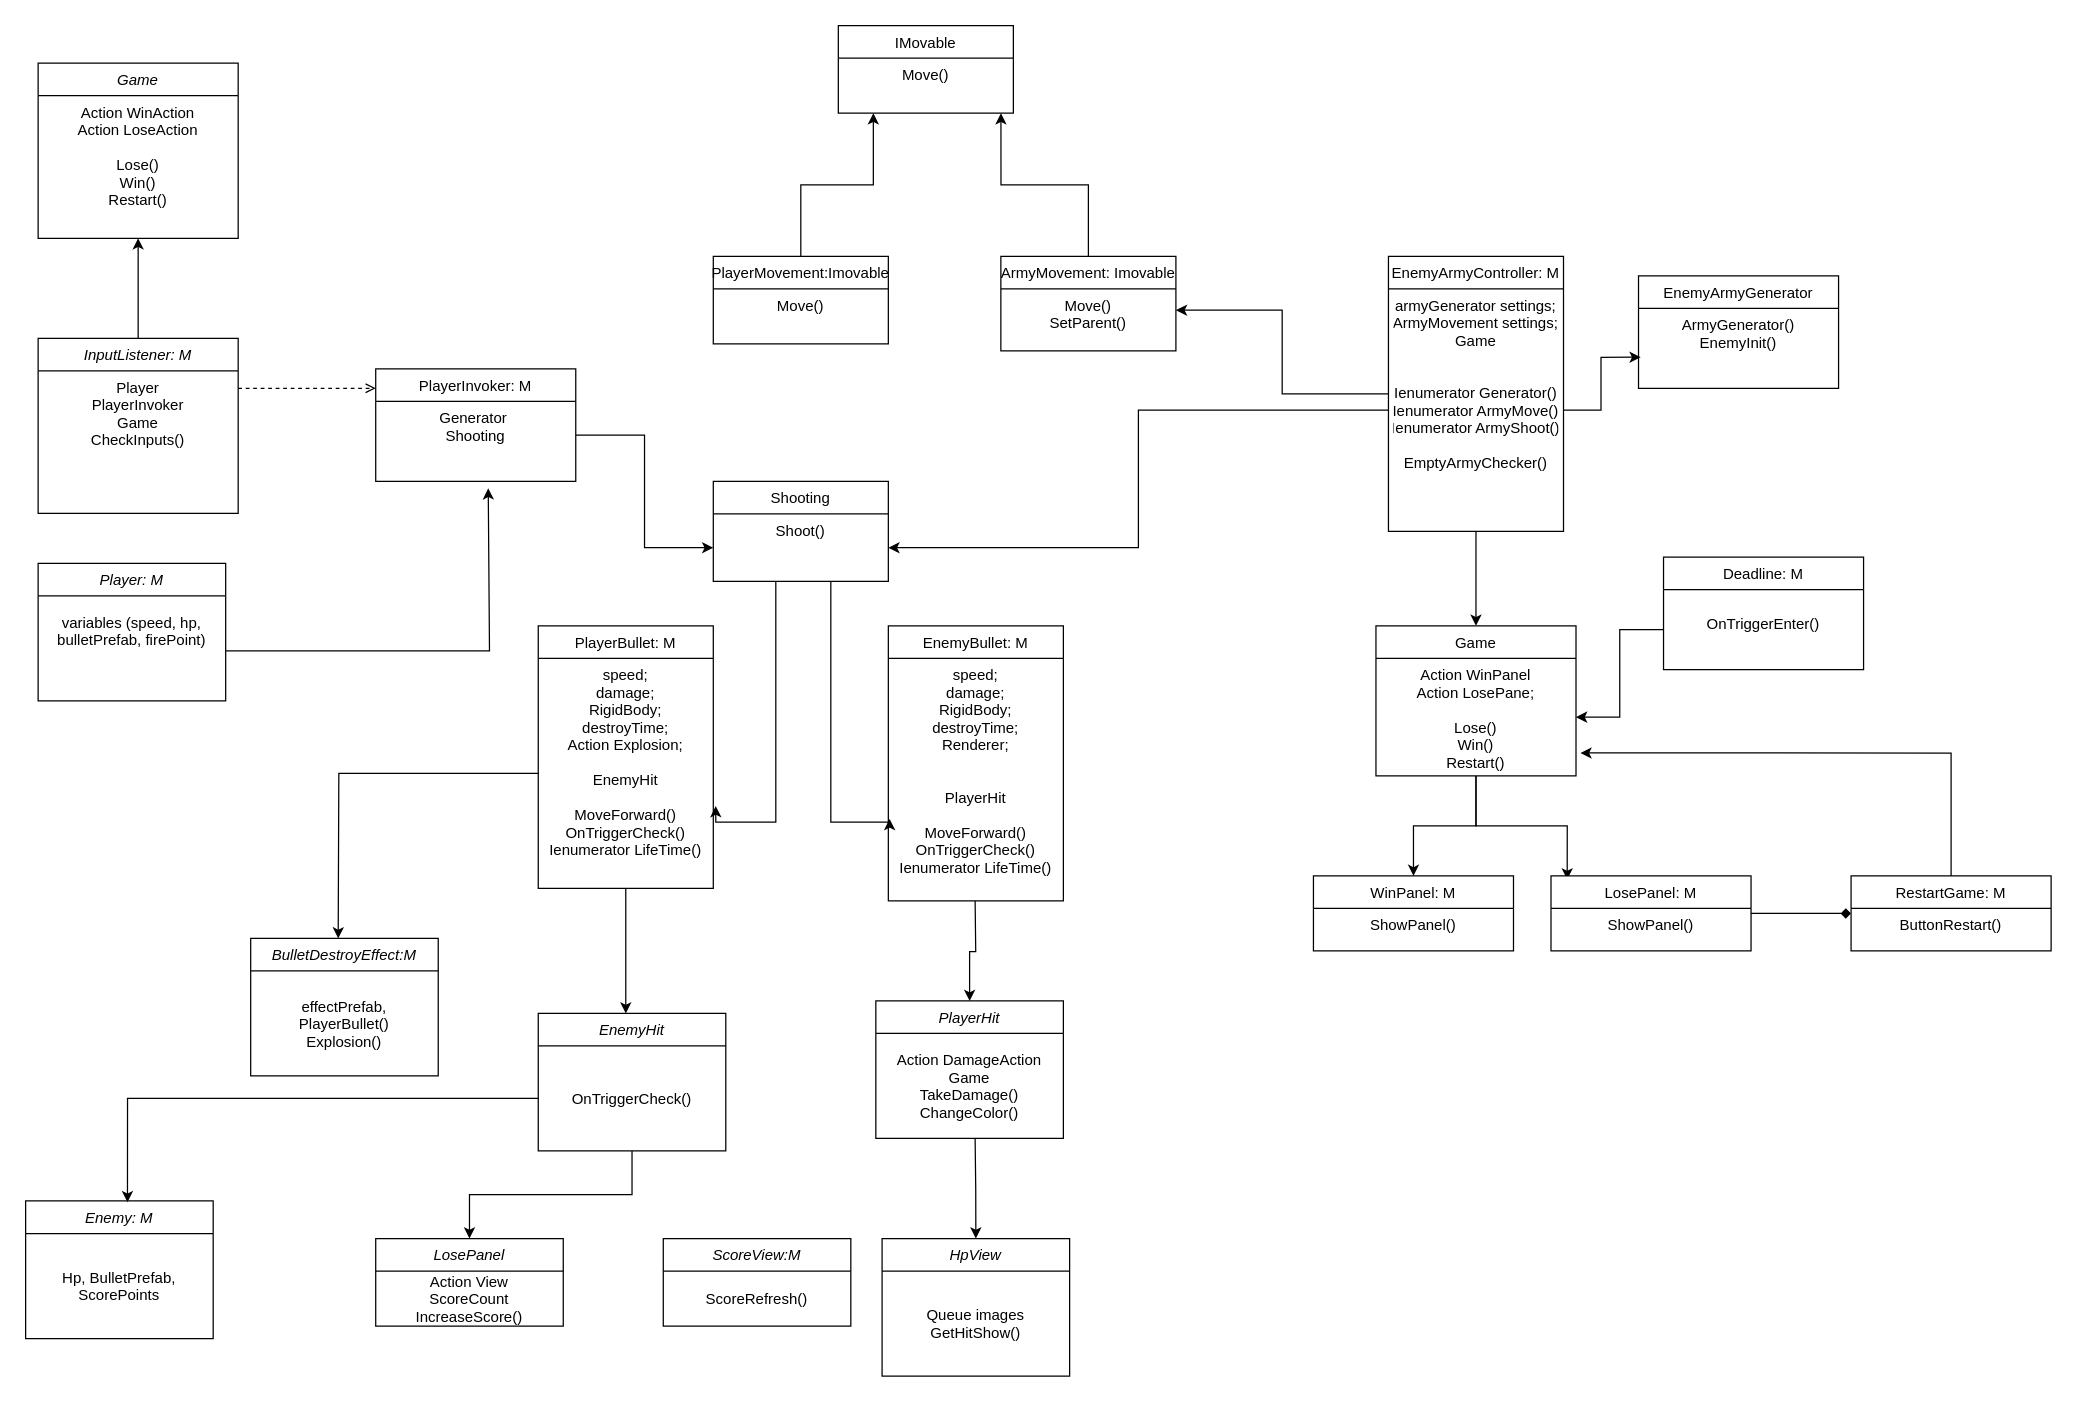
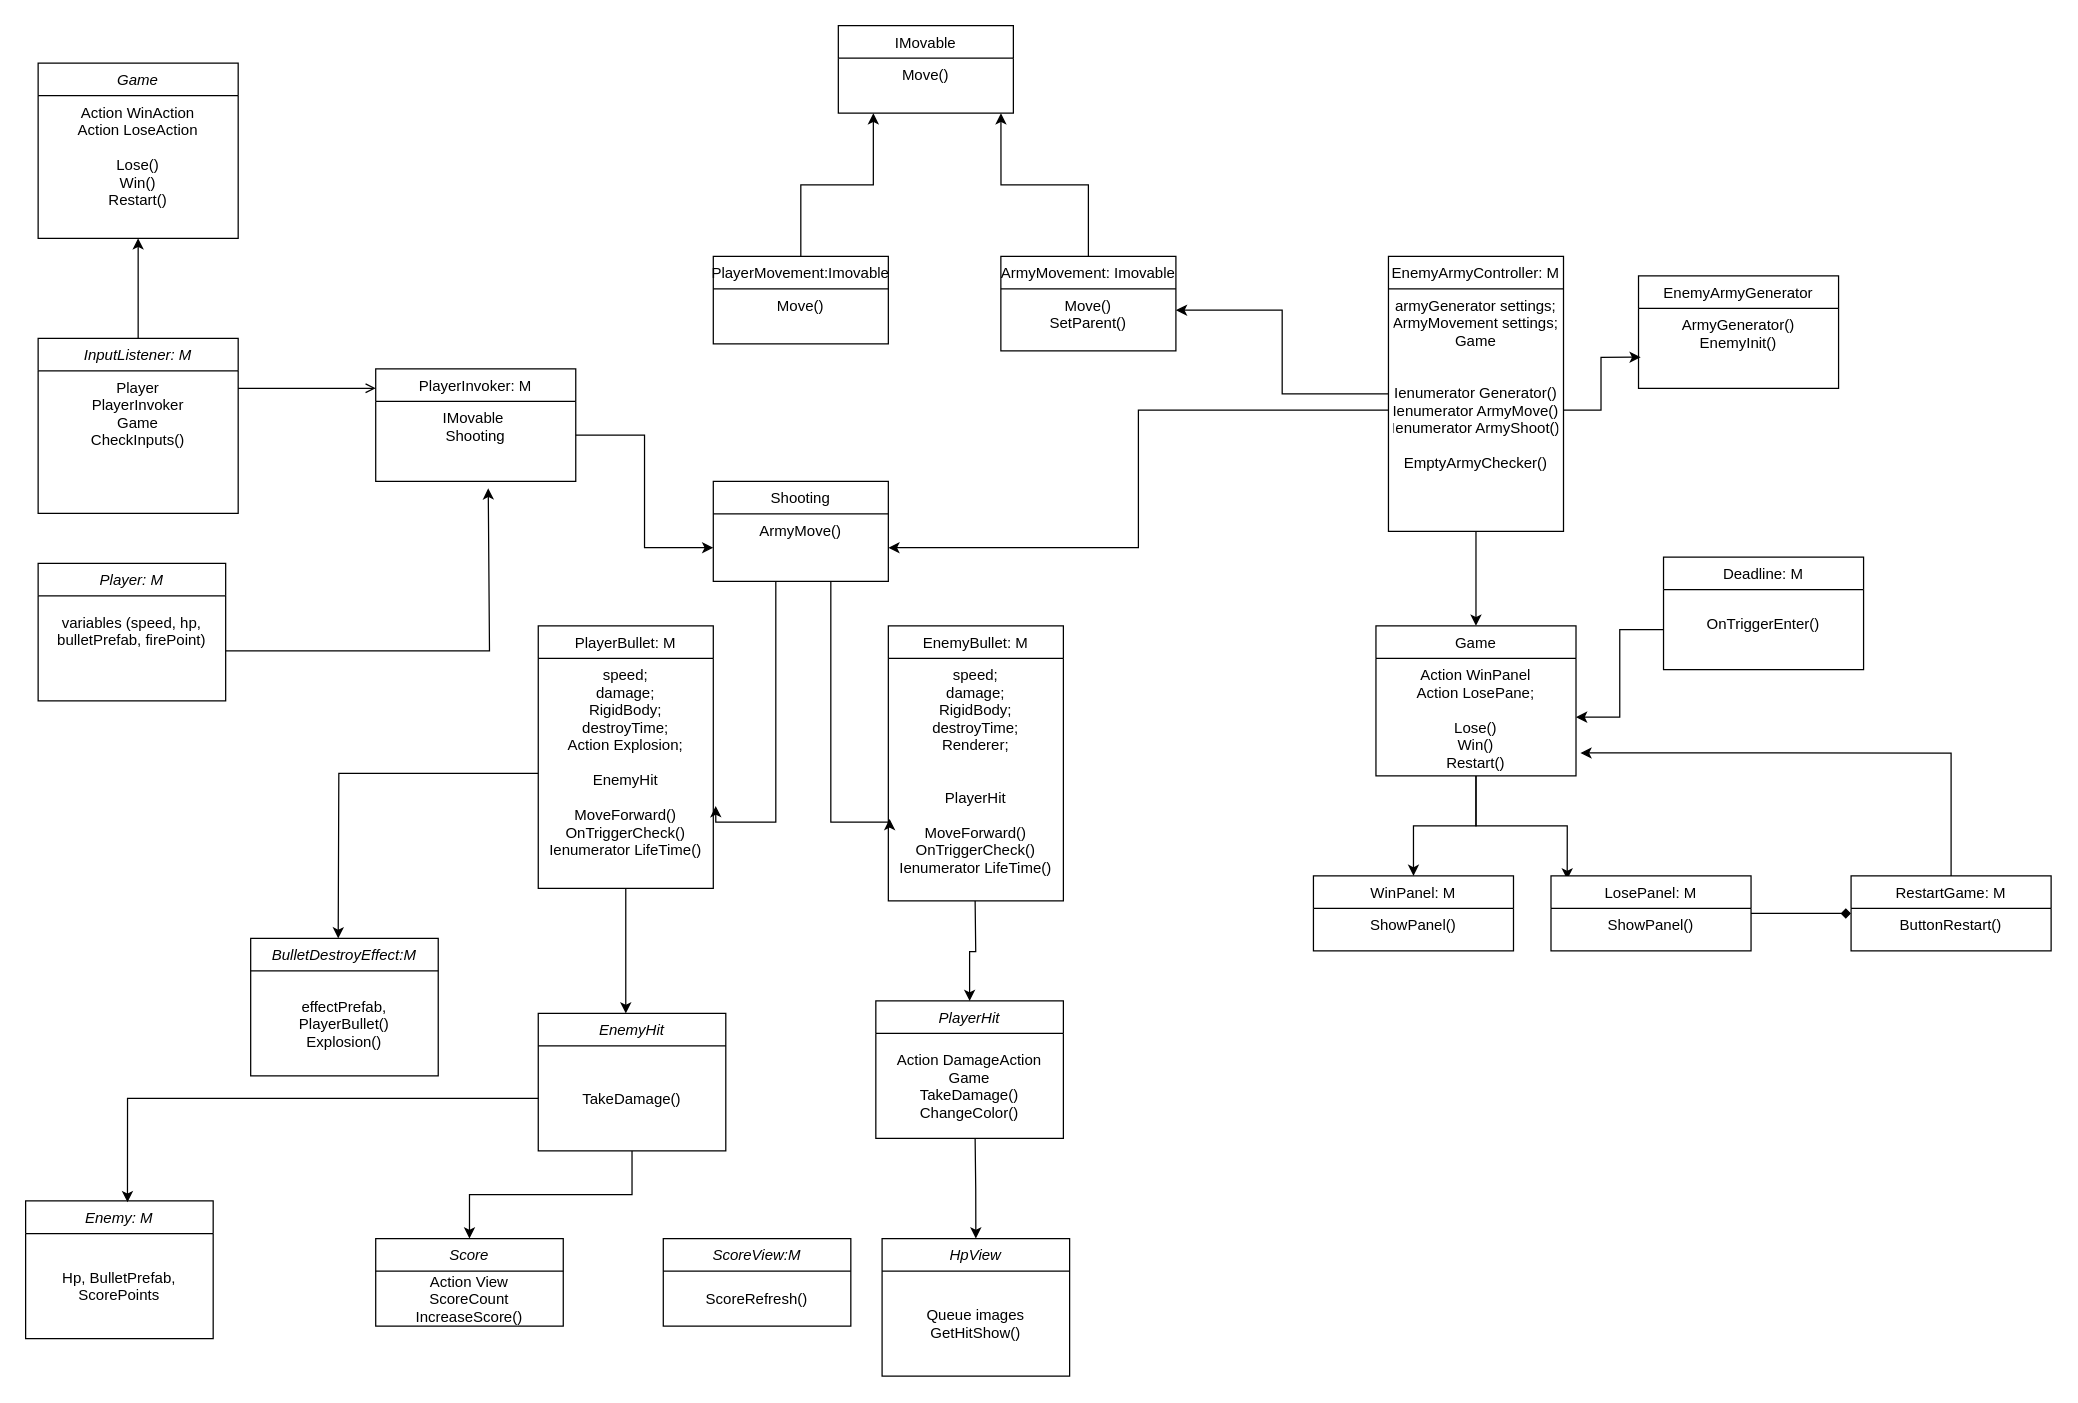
(306, 388) -> (306, 388)
(475, 418) -> (475, 418)
(800, 531) -> (800, 531)
(631, 1099) -> (631, 1099)
(469, 1255) -> (469, 1255)
